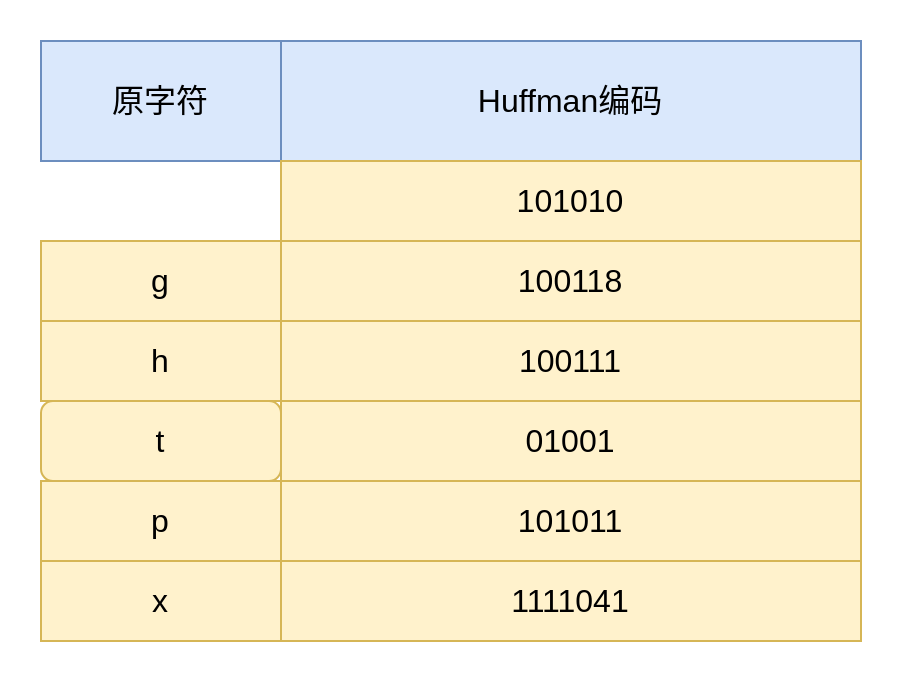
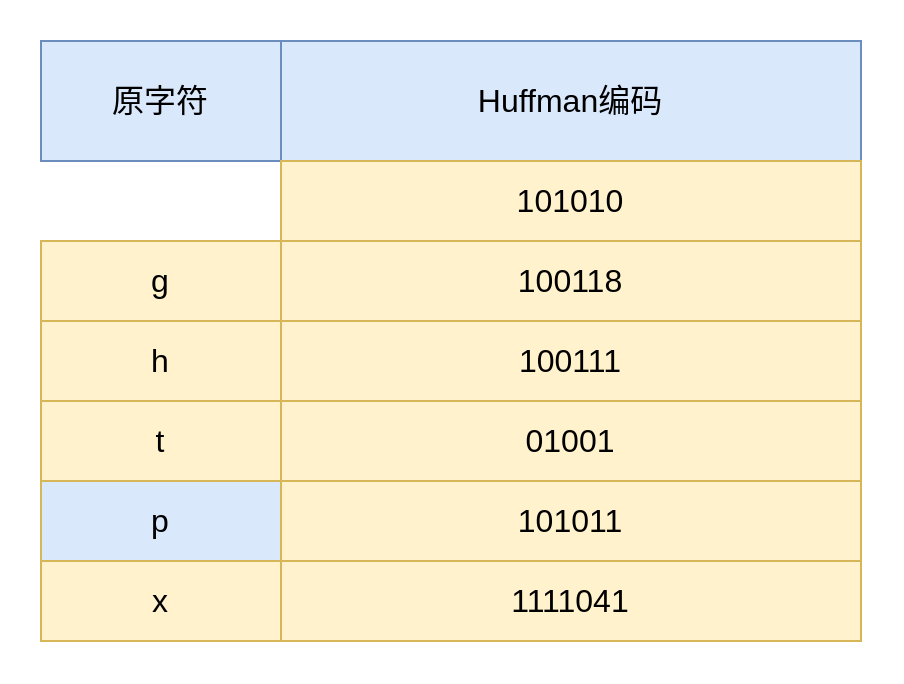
(161, 441) -> (161, 441)
(161, 521) -> (161, 521)
